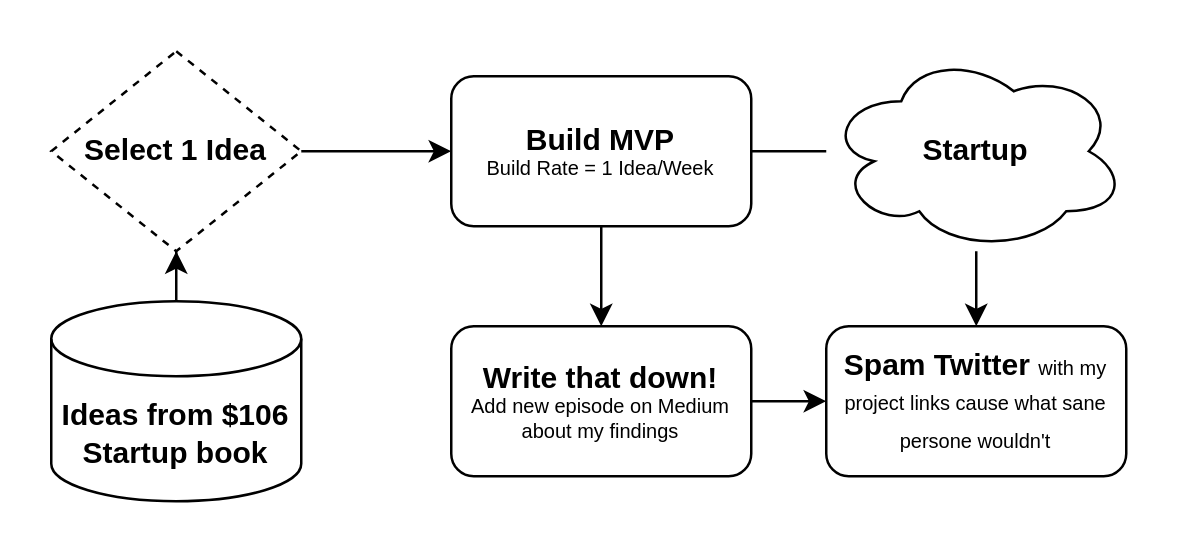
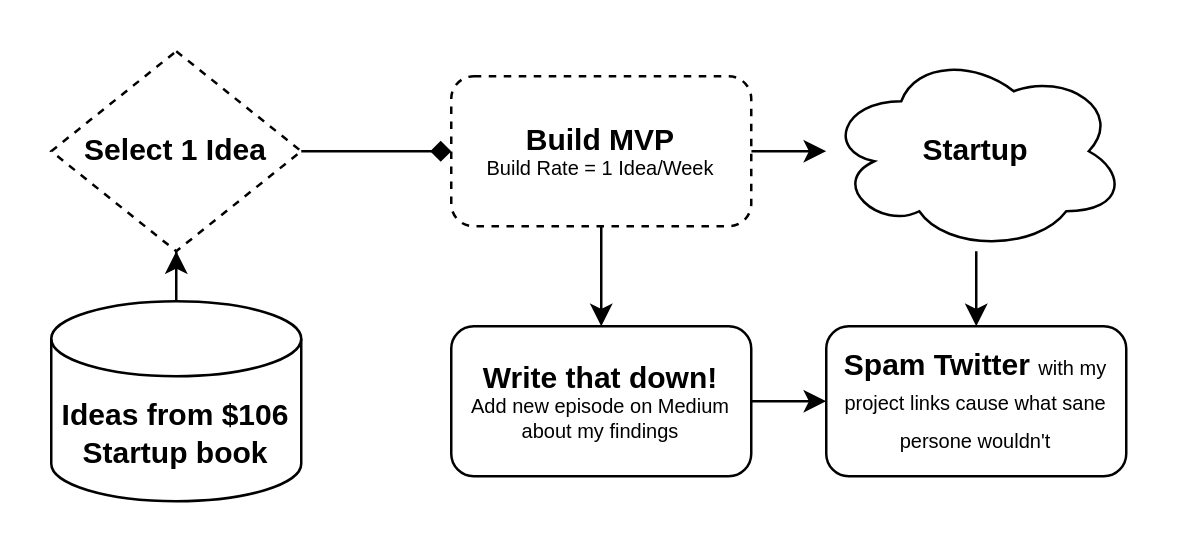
(432, 151) -> (431, 151)
(601, 151) -> (601, 151)
(816, 151) -> (808, 151)
